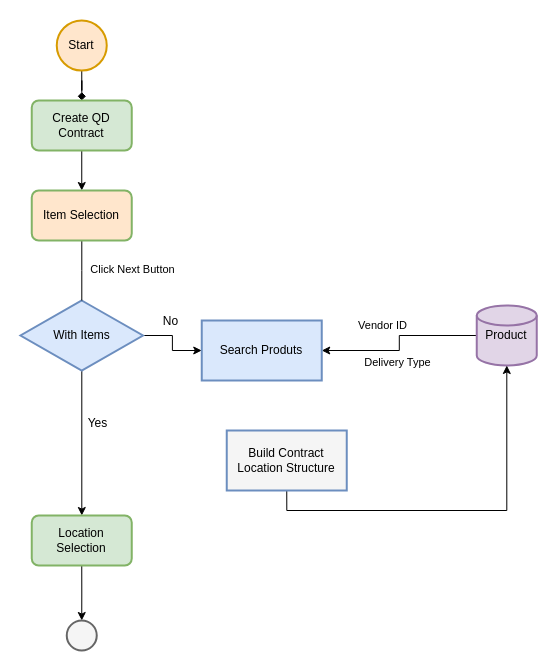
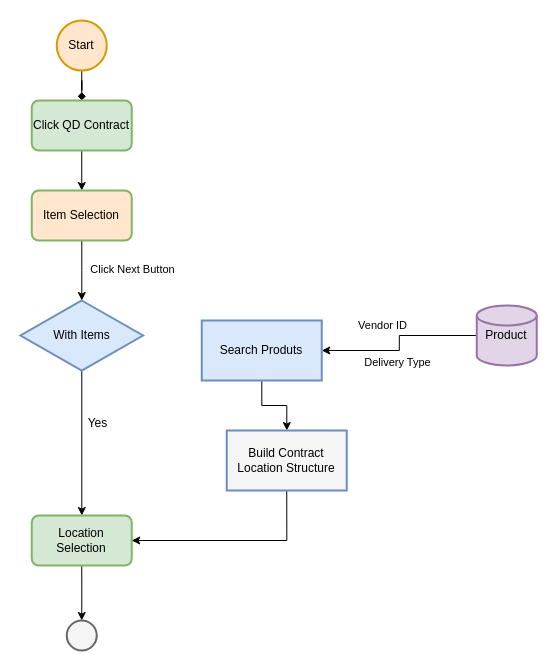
(82, 126) -> (82, 126)
(82, 295) -> (82, 292)
(172, 340) -> none
none -> (271, 406)
(464, 511) -> (230, 541)
